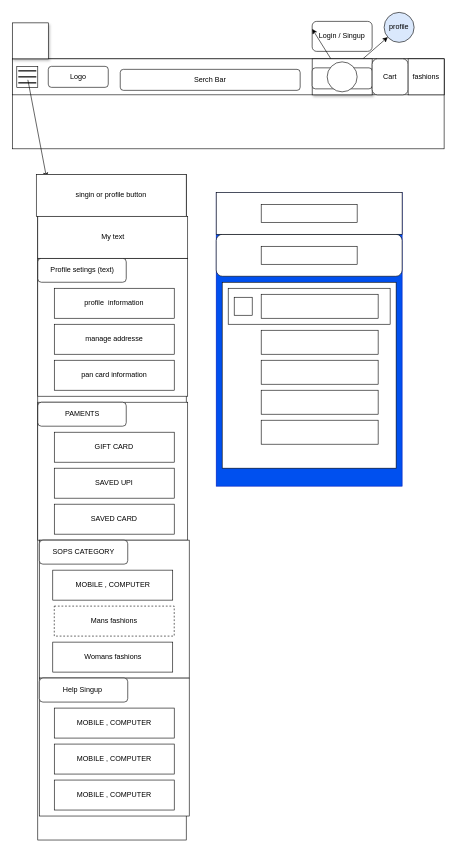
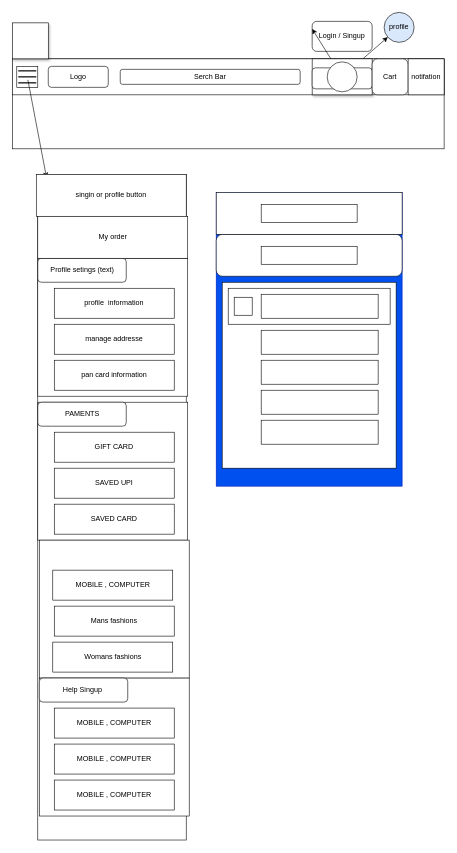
(426, 77) -> (426, 77)
(210, 80) -> (210, 77)
(113, 237) -> (113, 237)
(84, 552) -> none
(114, 621) -> (114, 621)
